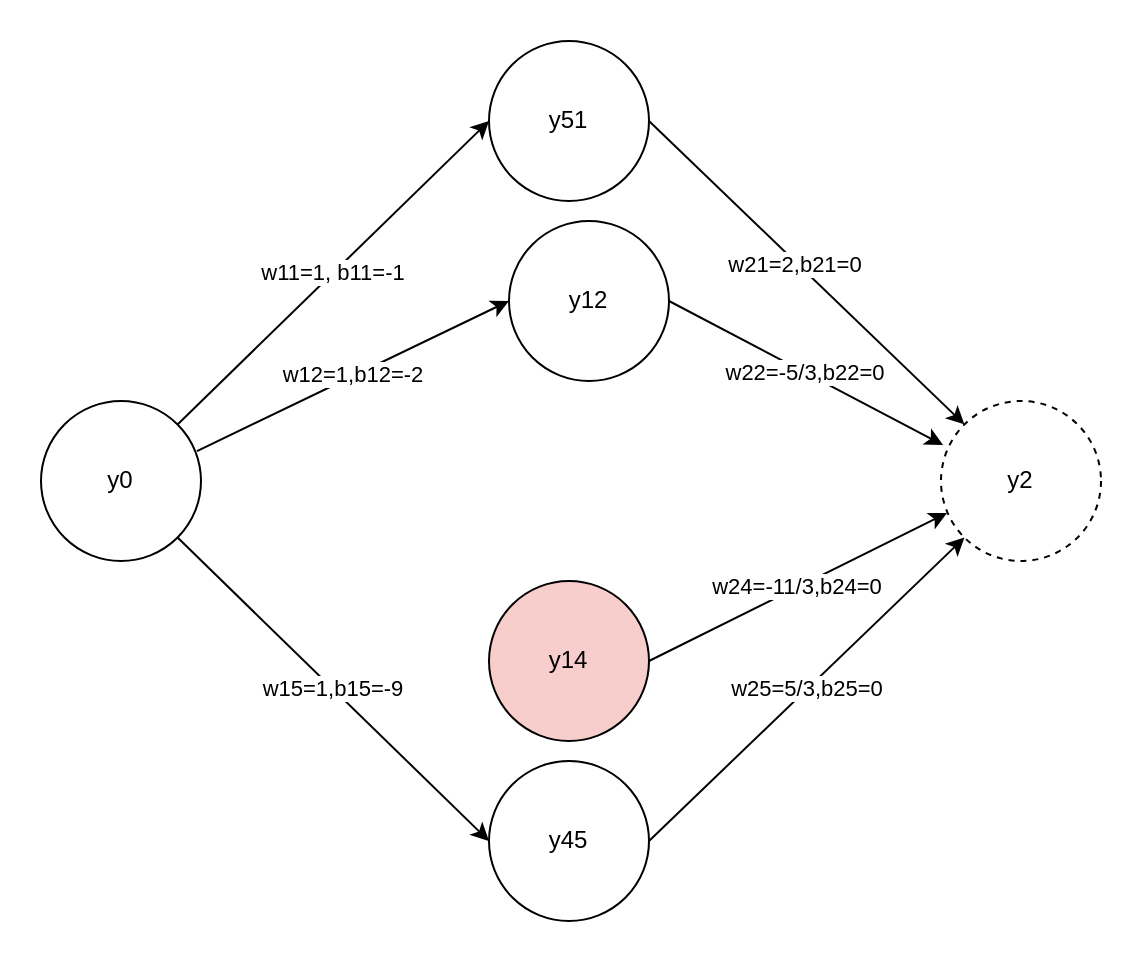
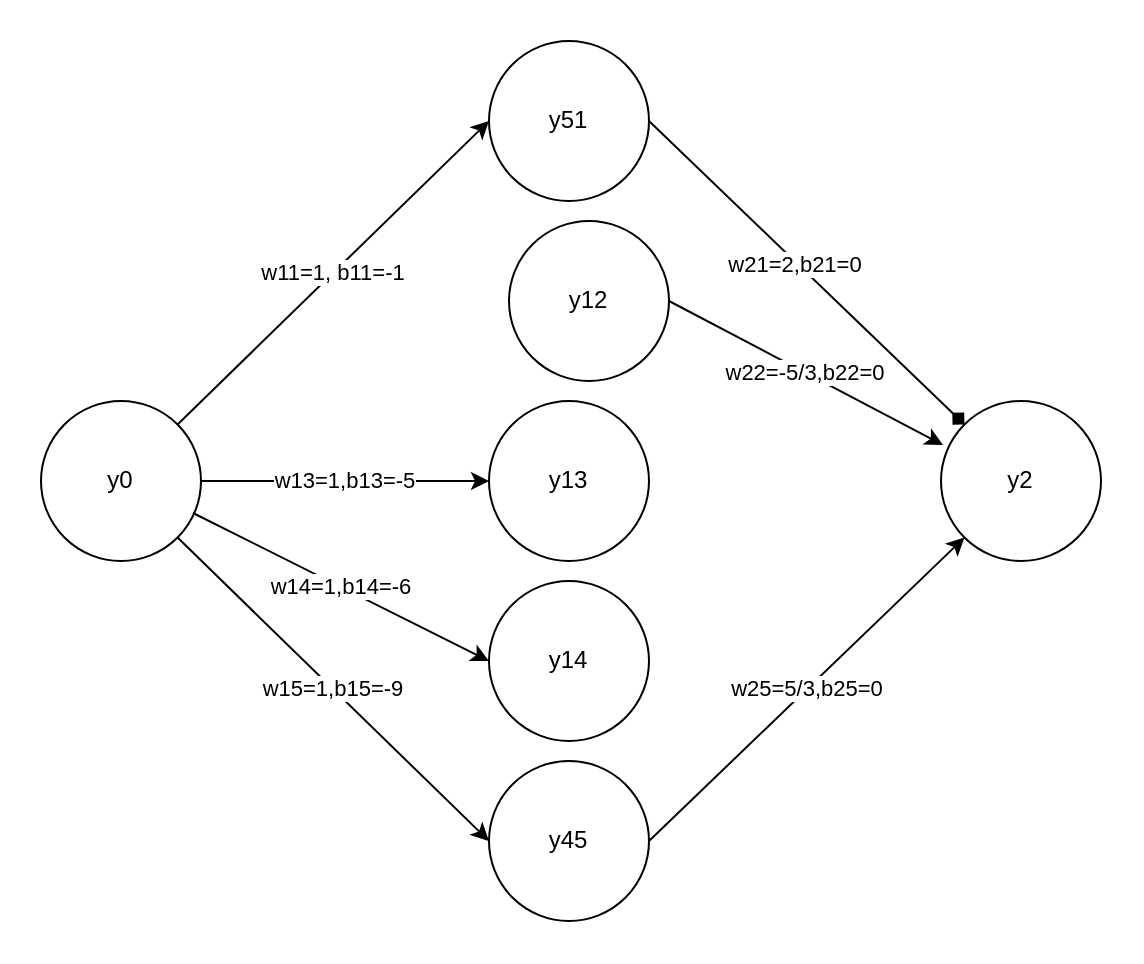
(417, 345) -> none
(953, 414) -> (953, 413)
none -> (268, 481)
none -> (569, 481)
(1021, 481) -> (1021, 481)
(859, 557) -> none
none -> (410, 621)
(569, 661) -> (569, 661)
